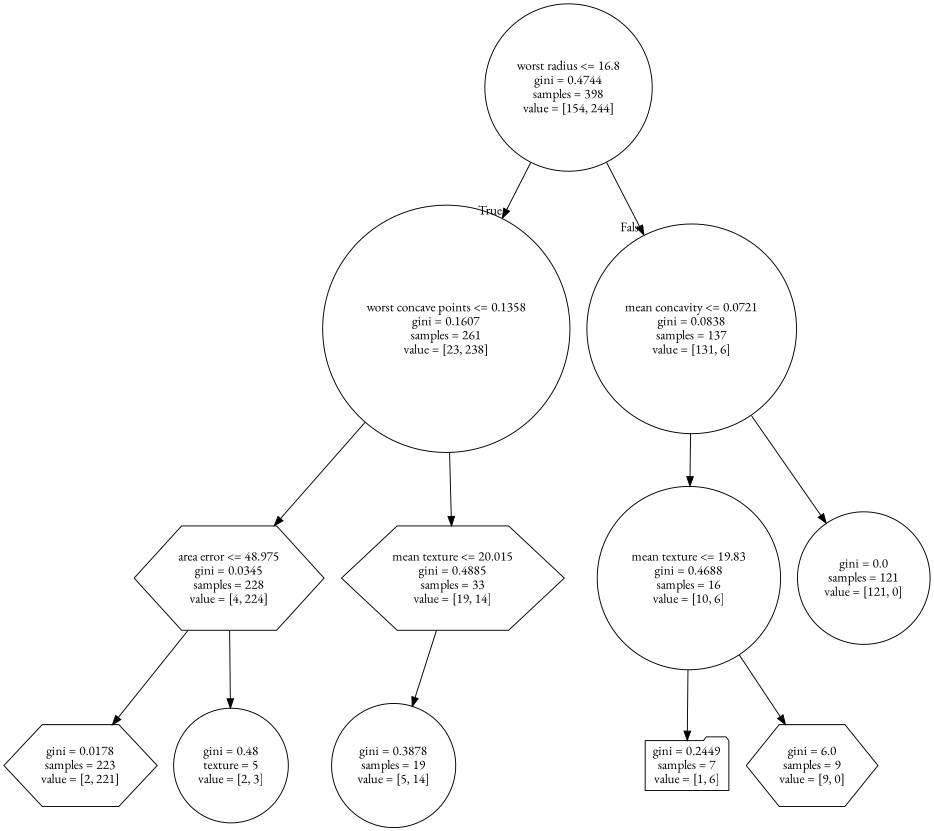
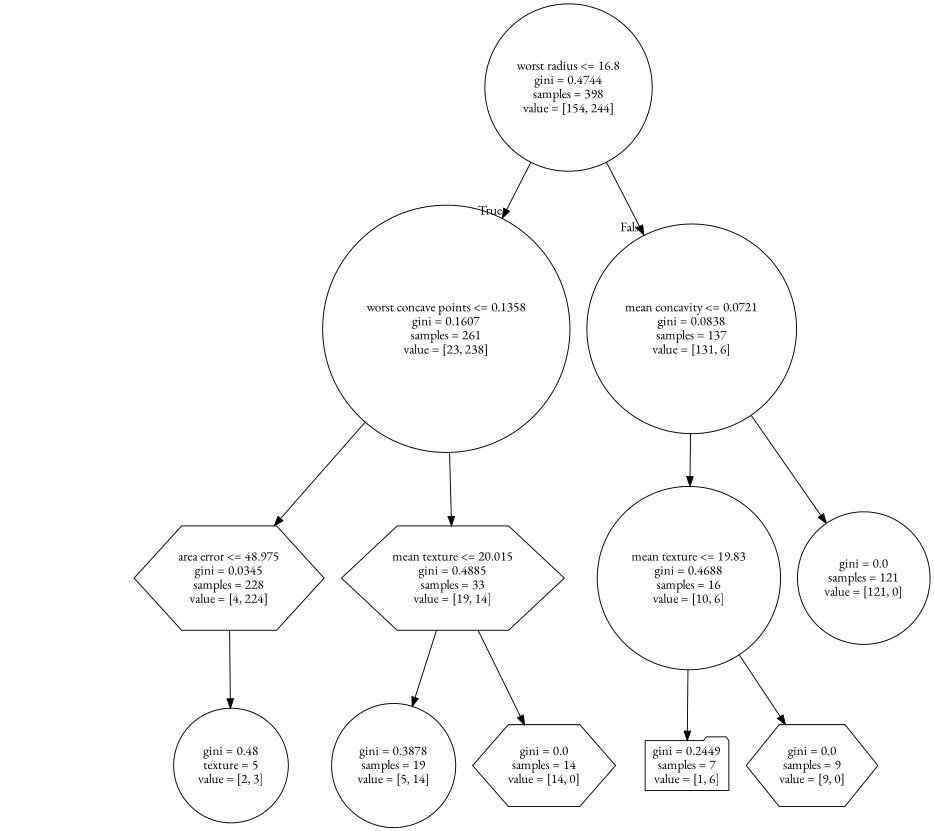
(81, 766) -> none
none -> (544, 766)
(812, 766) -> (812, 766)
